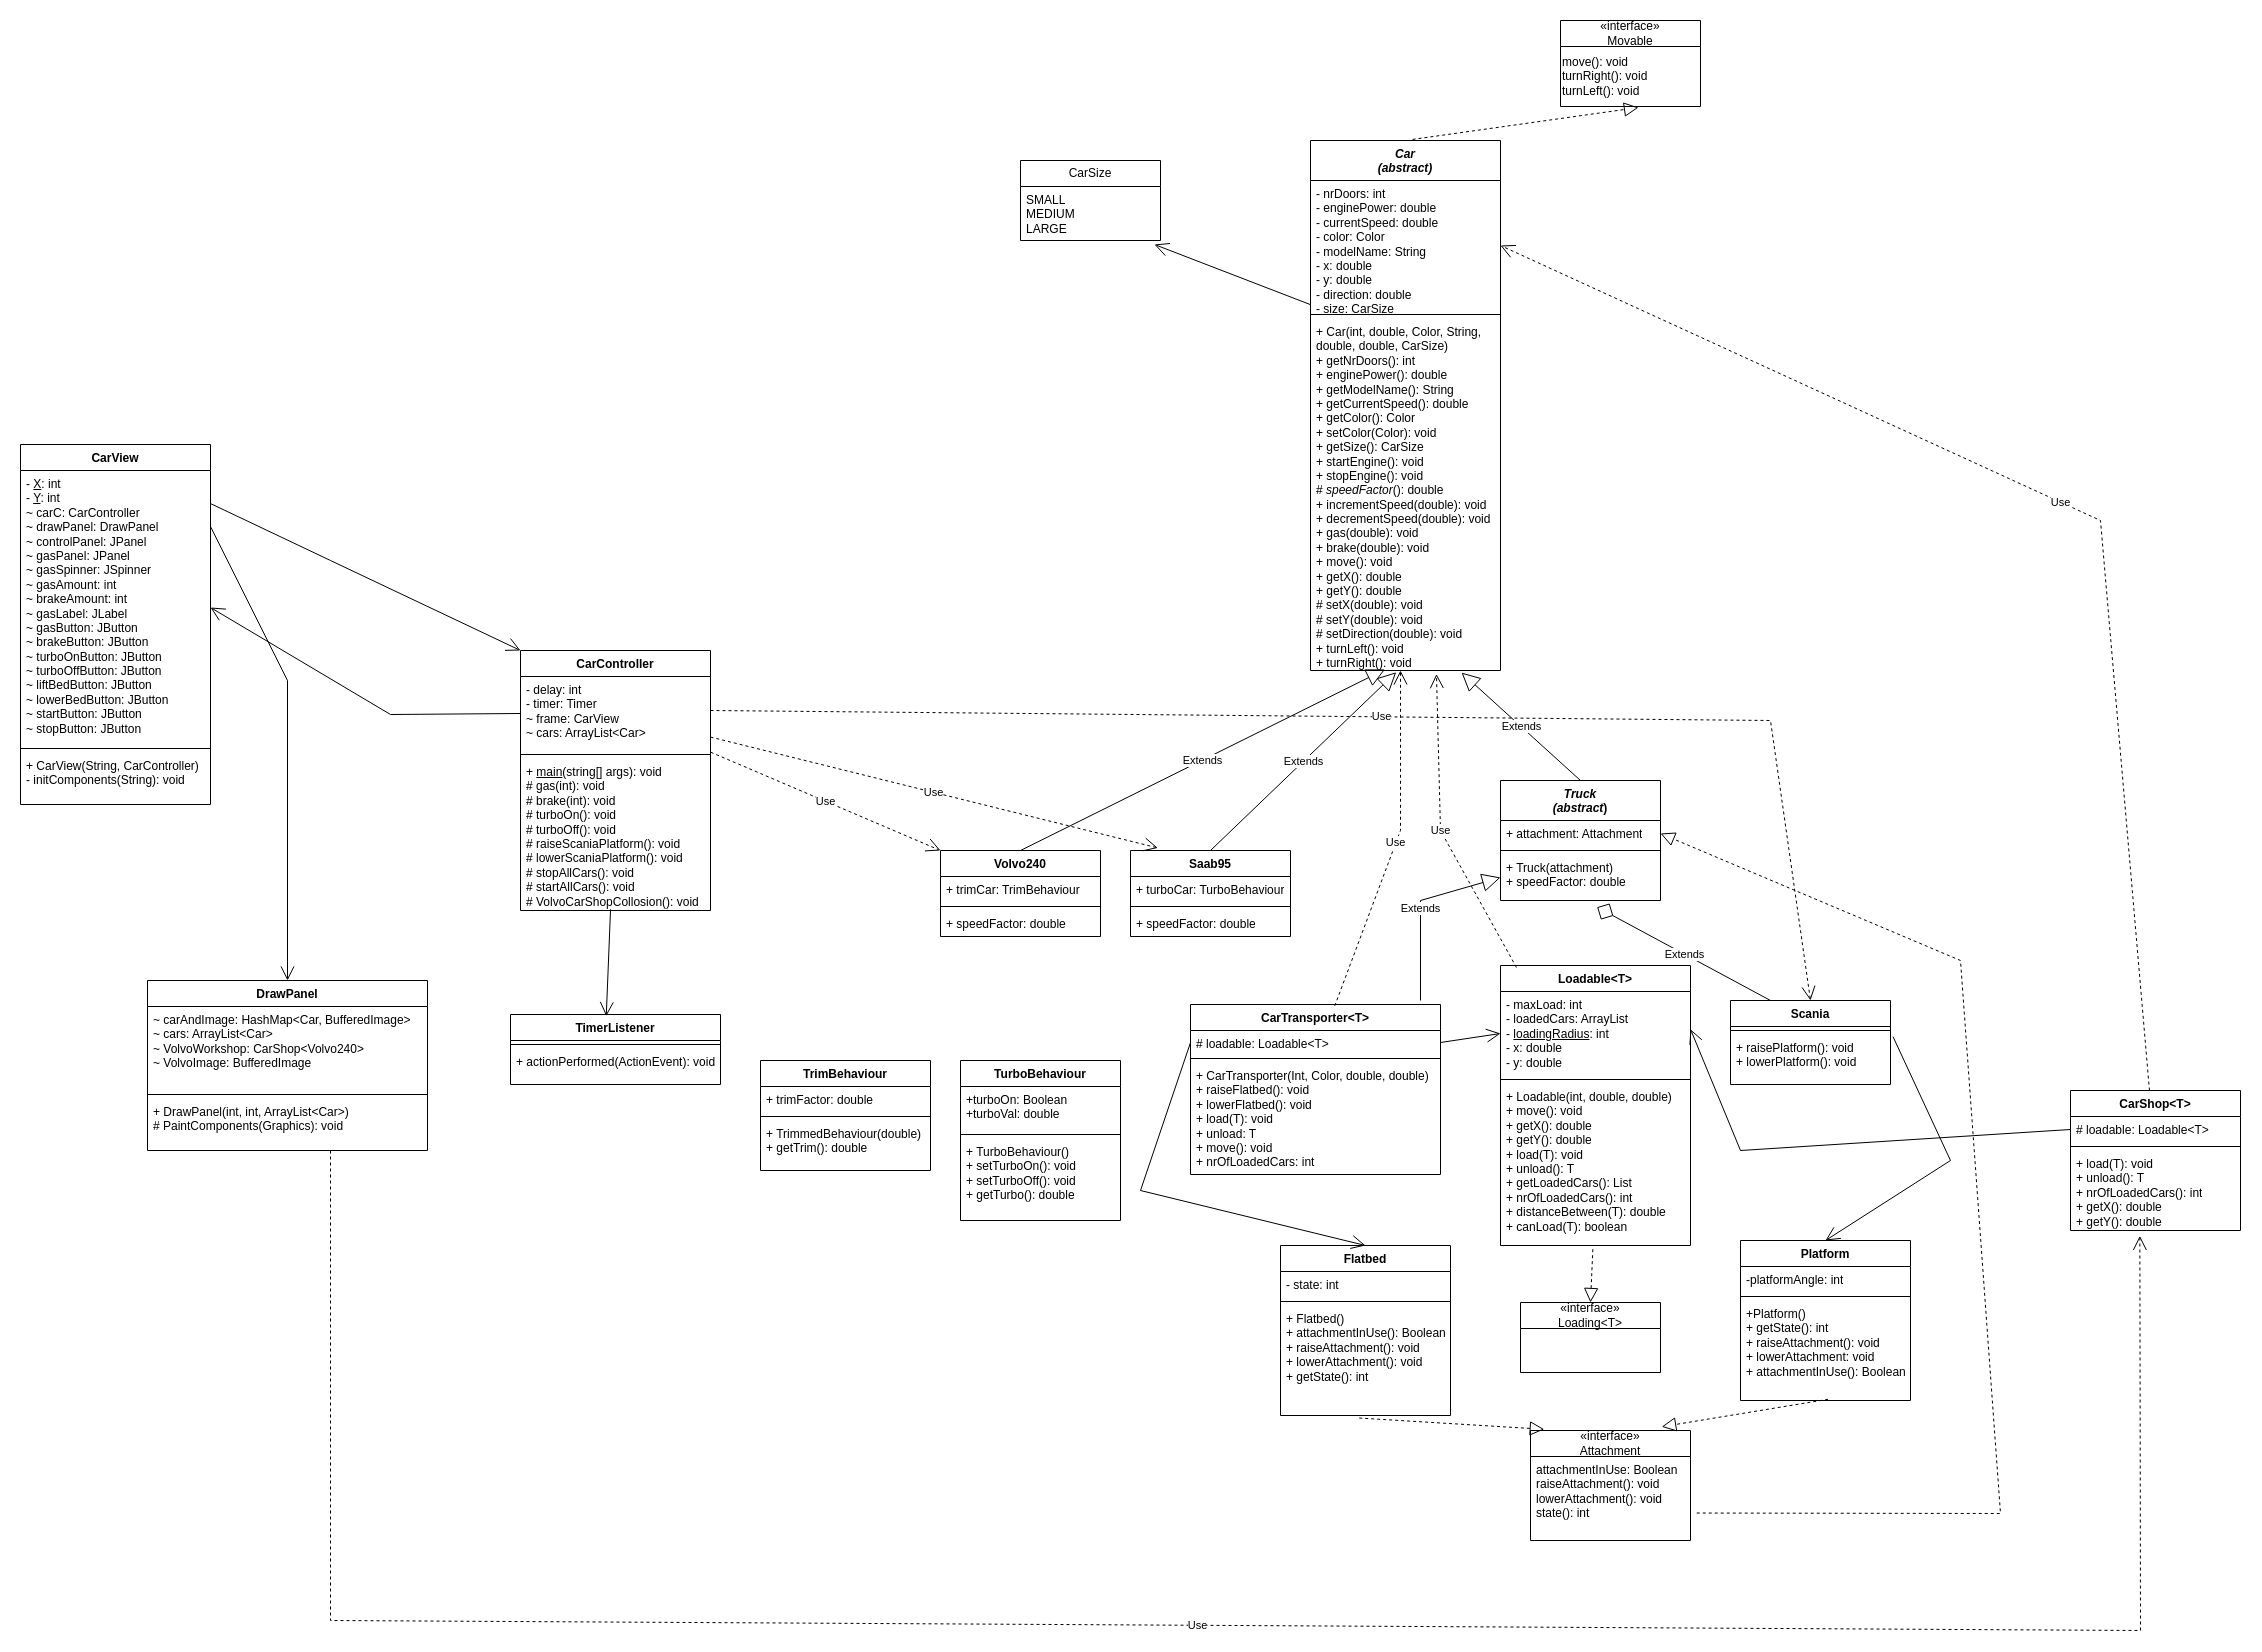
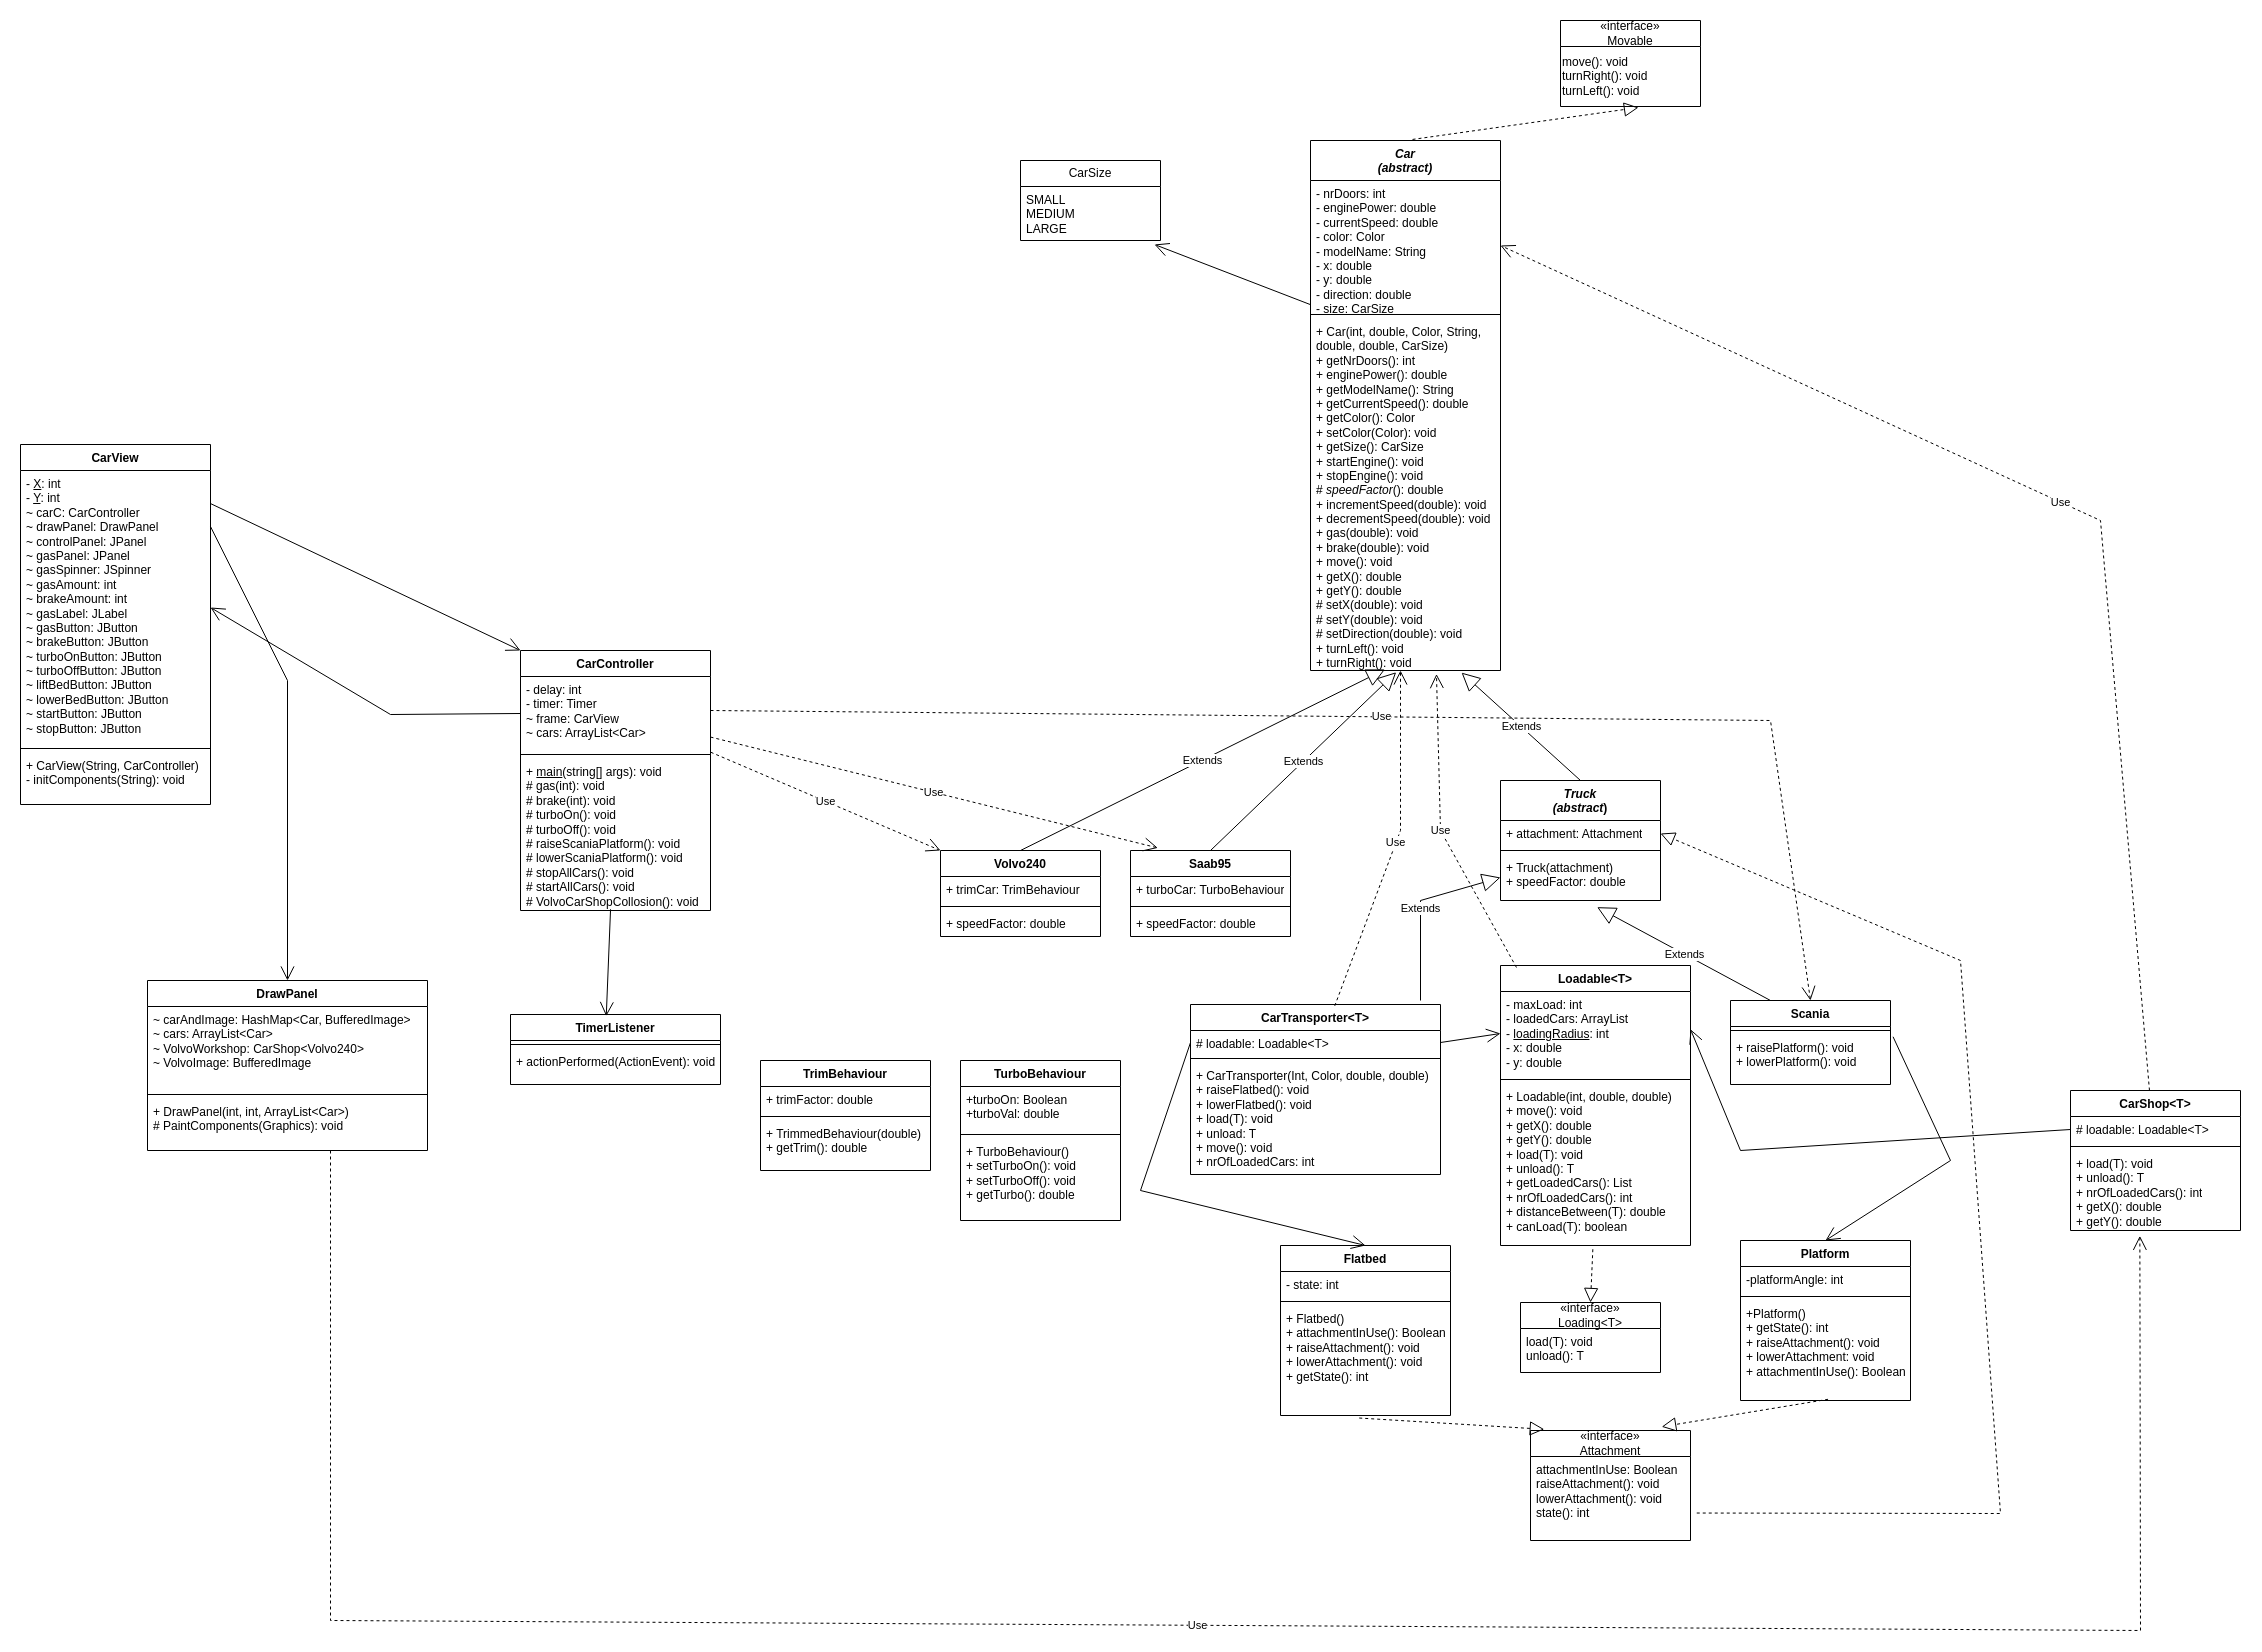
(1614, 916) -> (1614, 916)
none -> (1591, 1351)
